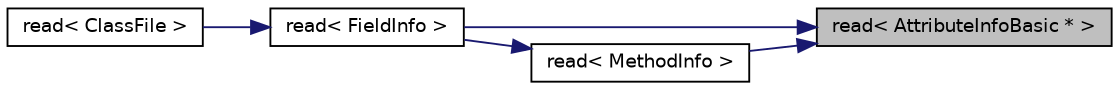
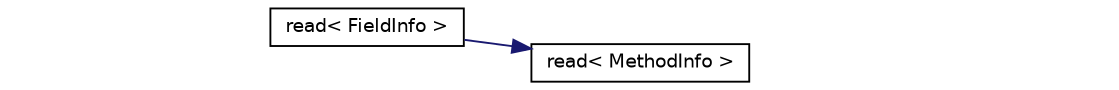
(105, 27) -> none
(964, 27) -> none
